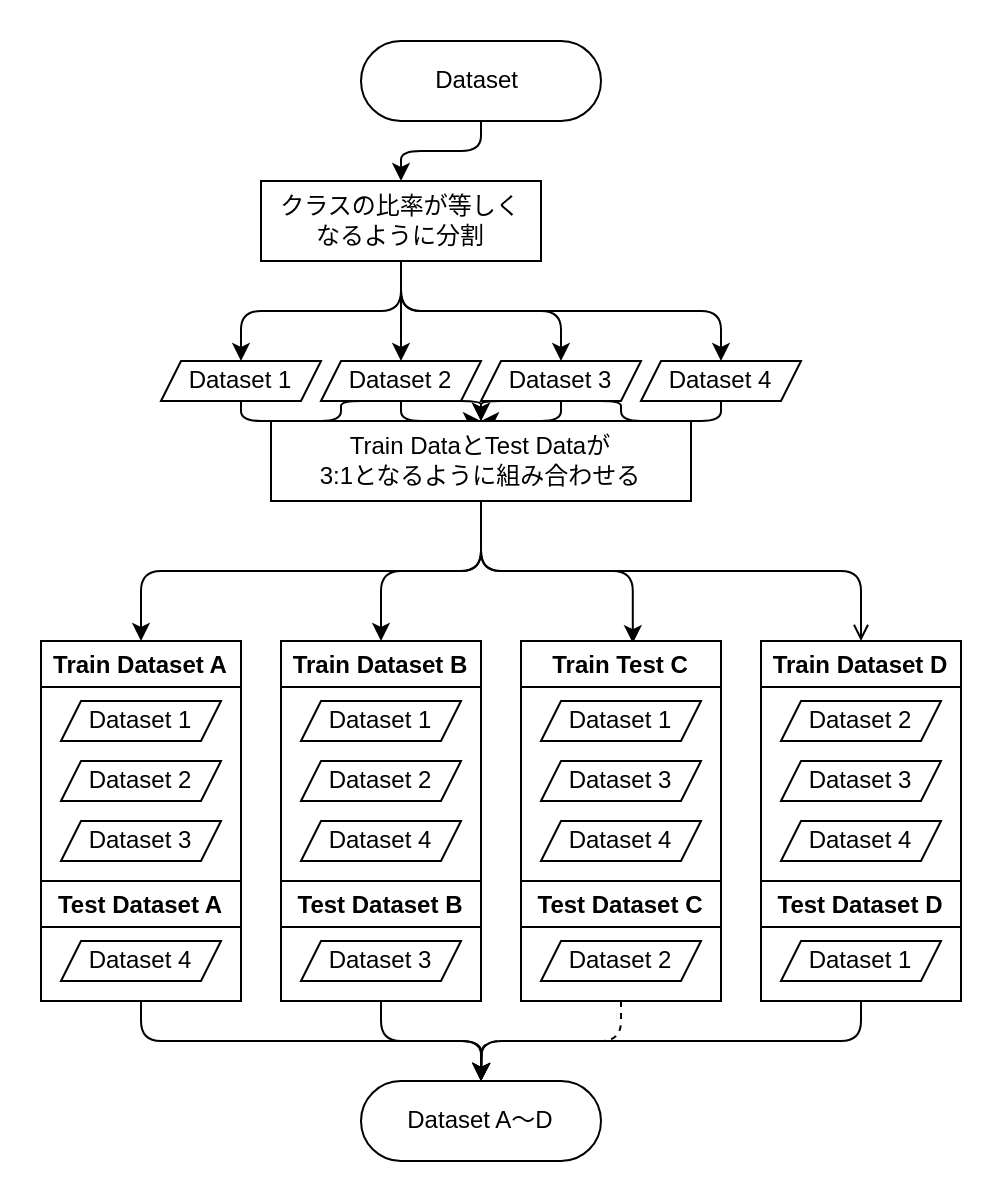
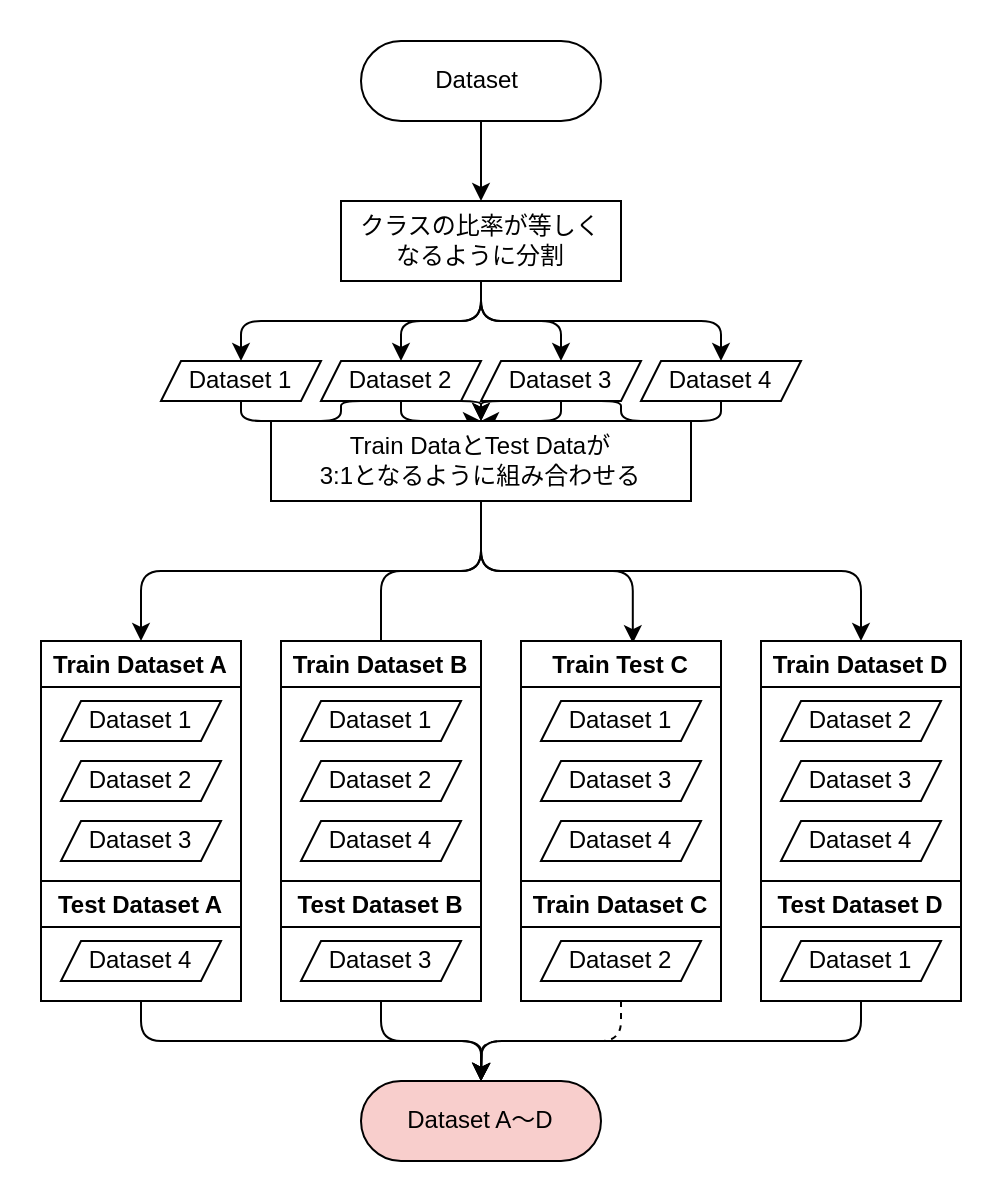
(401, 221) -> (481, 241)
(381, 626) -> (381, 631)
(861, 629) -> (861, 626)
(620, 905) -> (620, 905)
(481, 1121) -> (481, 1121)
